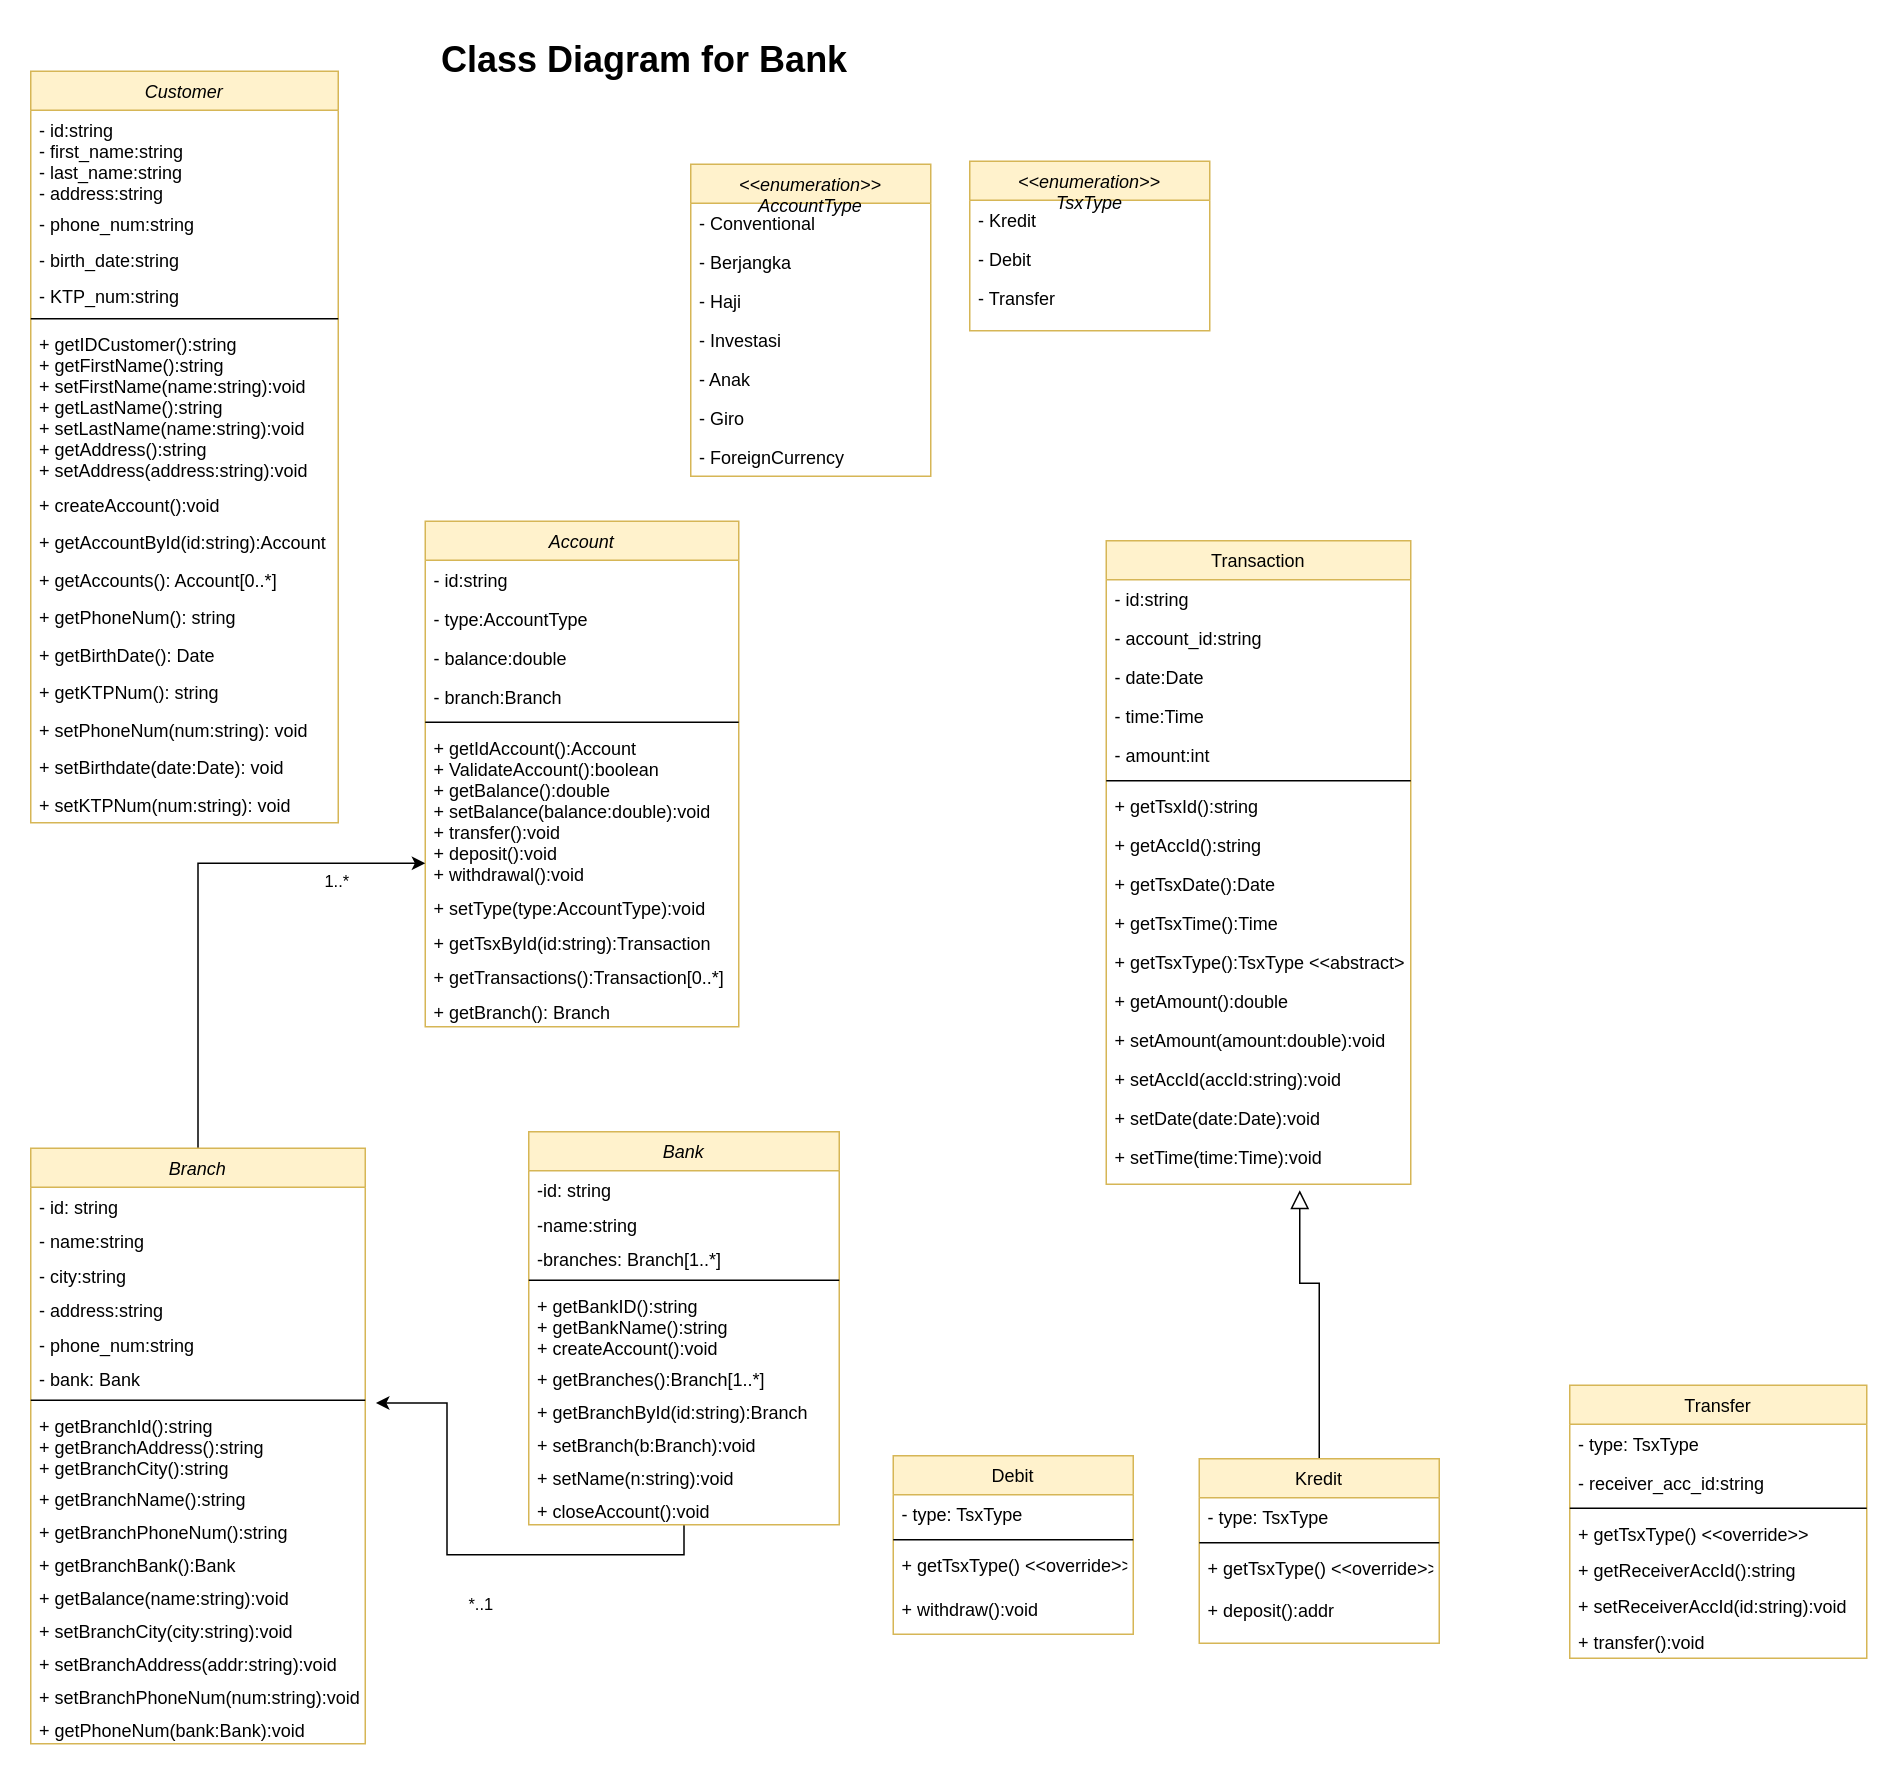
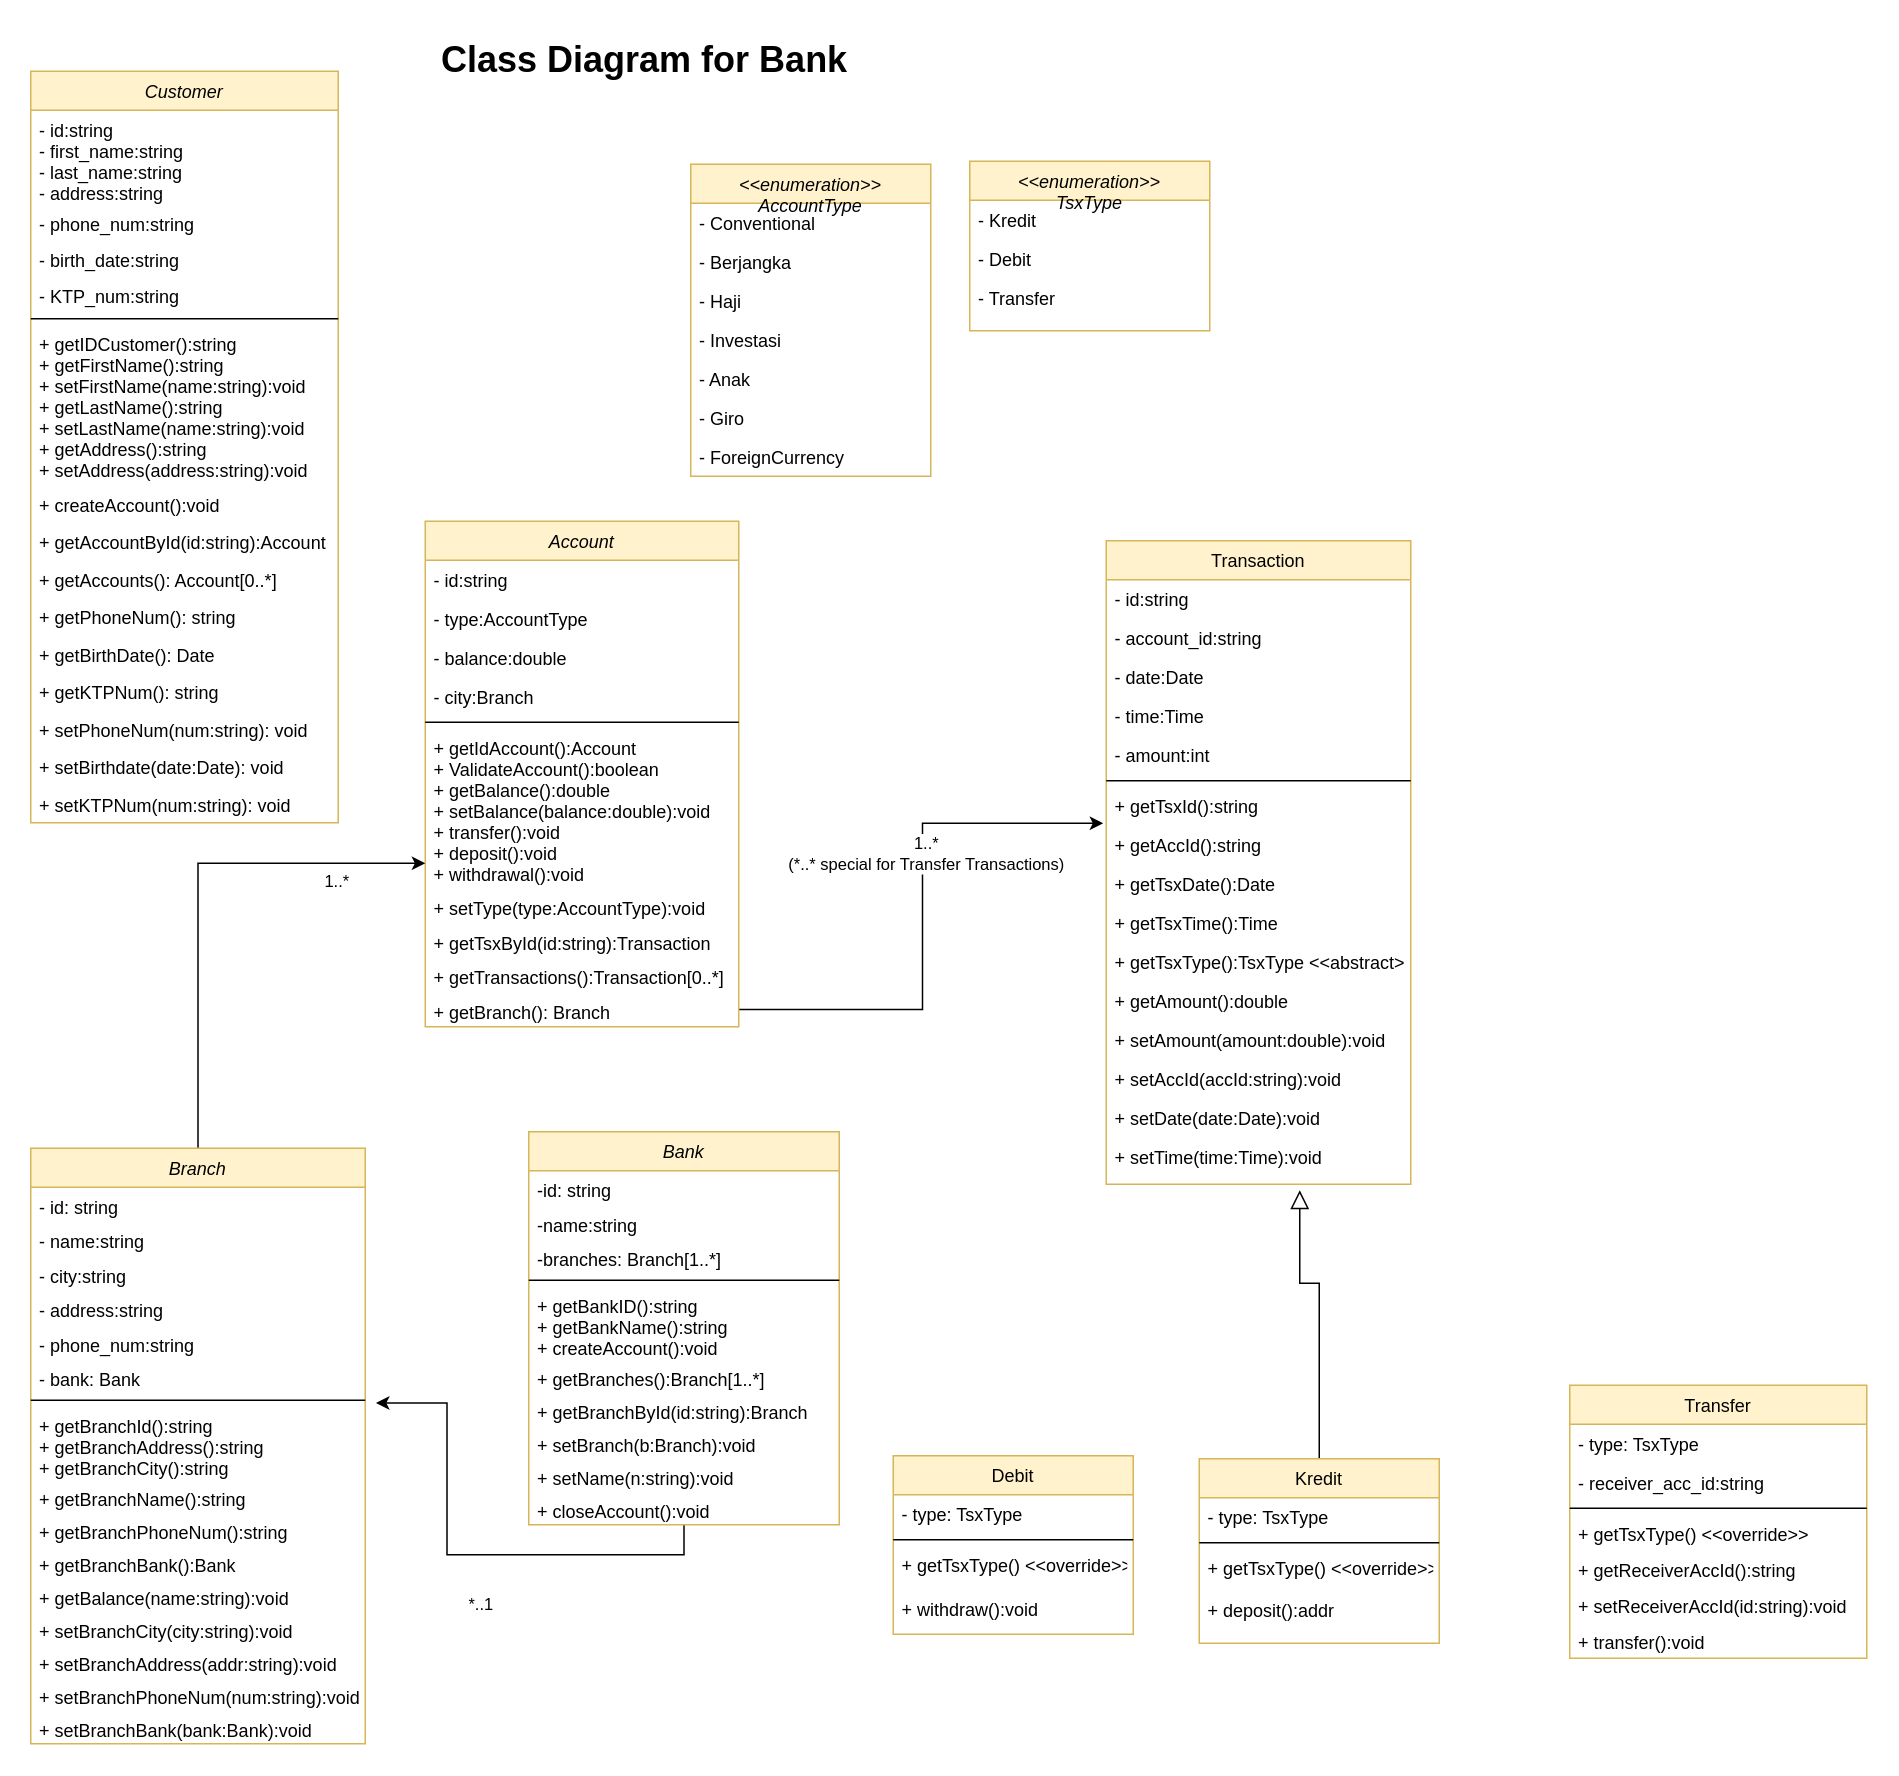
(504, 698) -> (492, 698)
none -> (906, 1010)
(176, 1731) -> (186, 1731)
